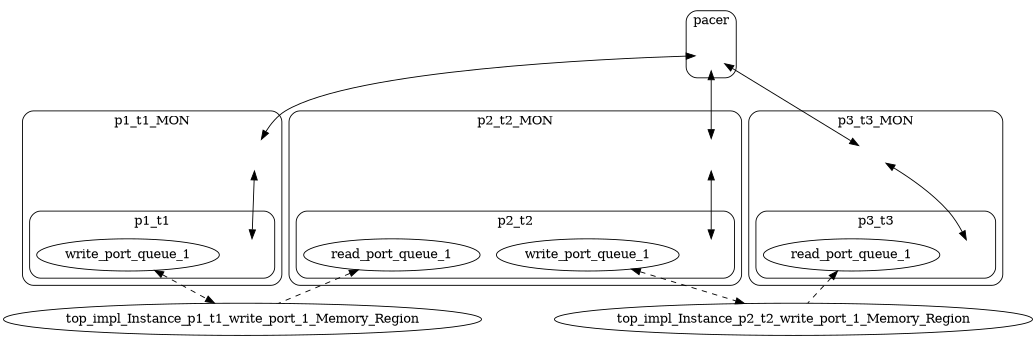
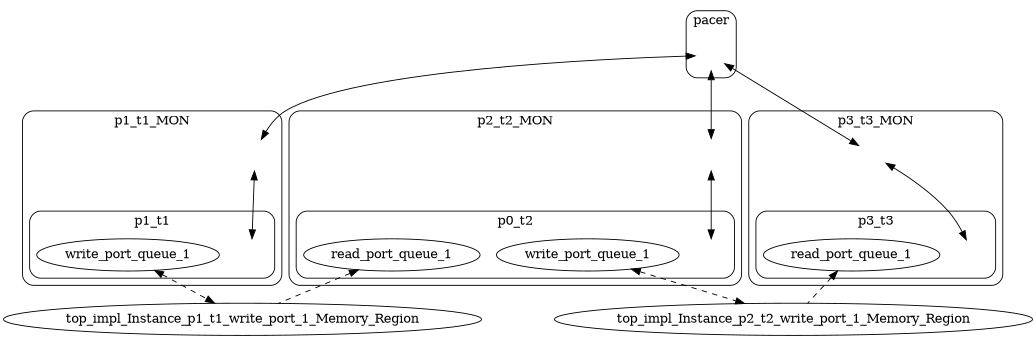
(515, 221) -> (515, 221)
